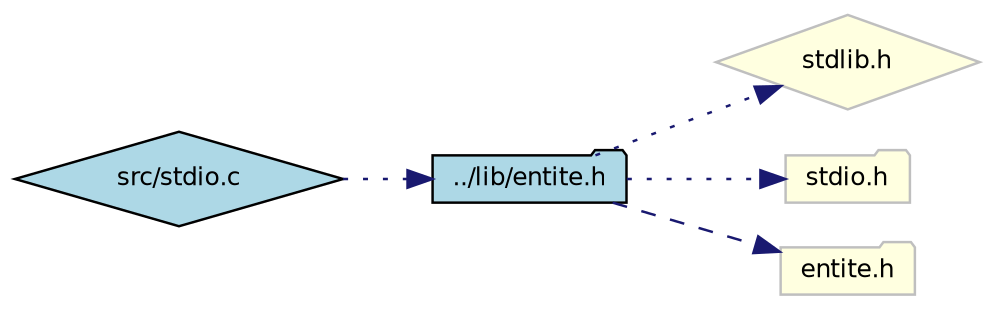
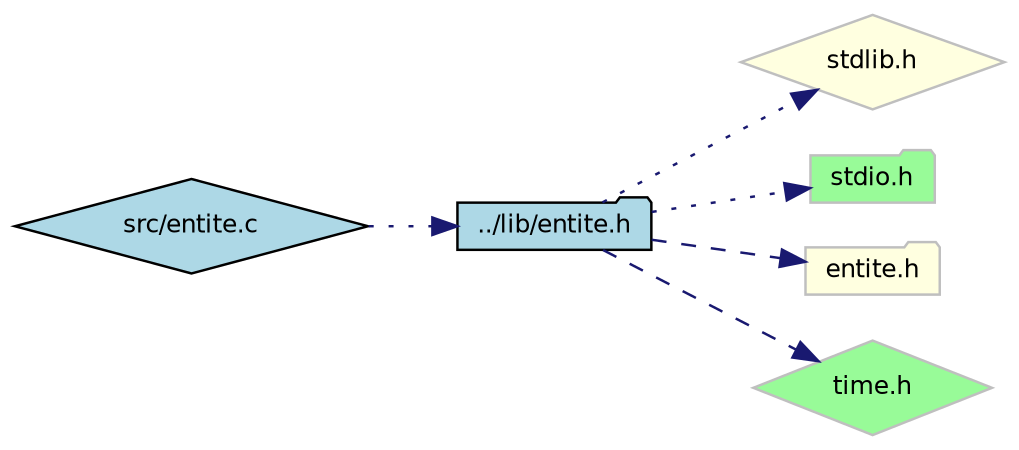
(179, 179) -> (191, 226)
(848, 179) -> (873, 179)
none -> (873, 388)
